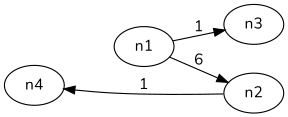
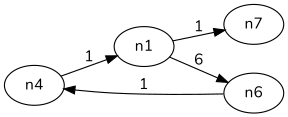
(254, 24) -> (254, 24)
none -> (84, 68)
(254, 93) -> (254, 93)
